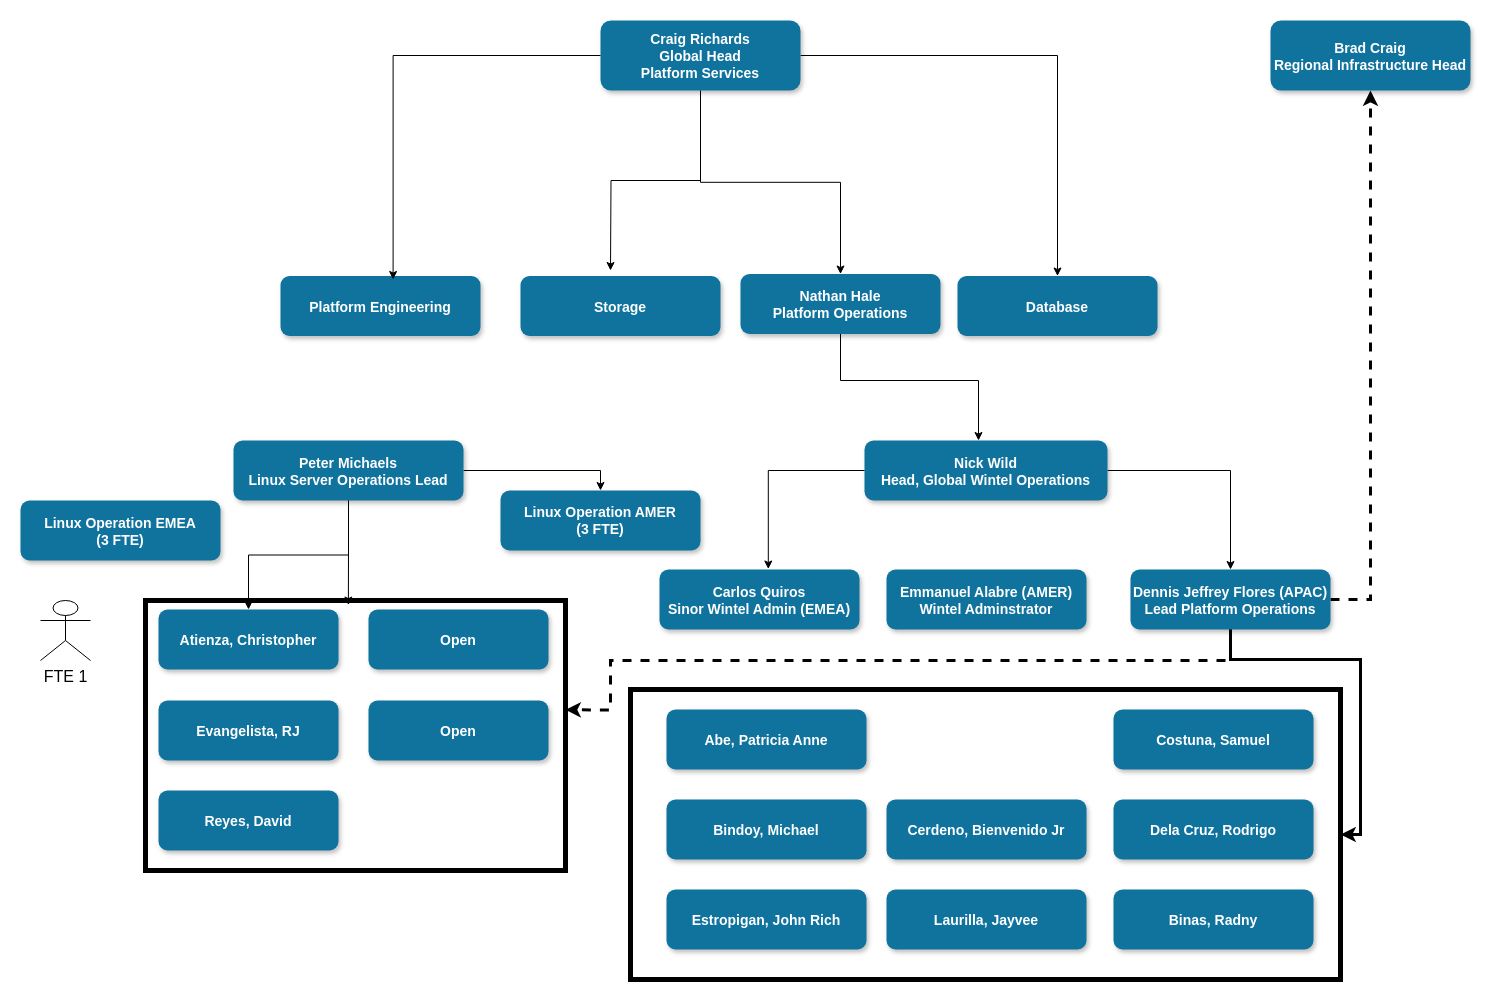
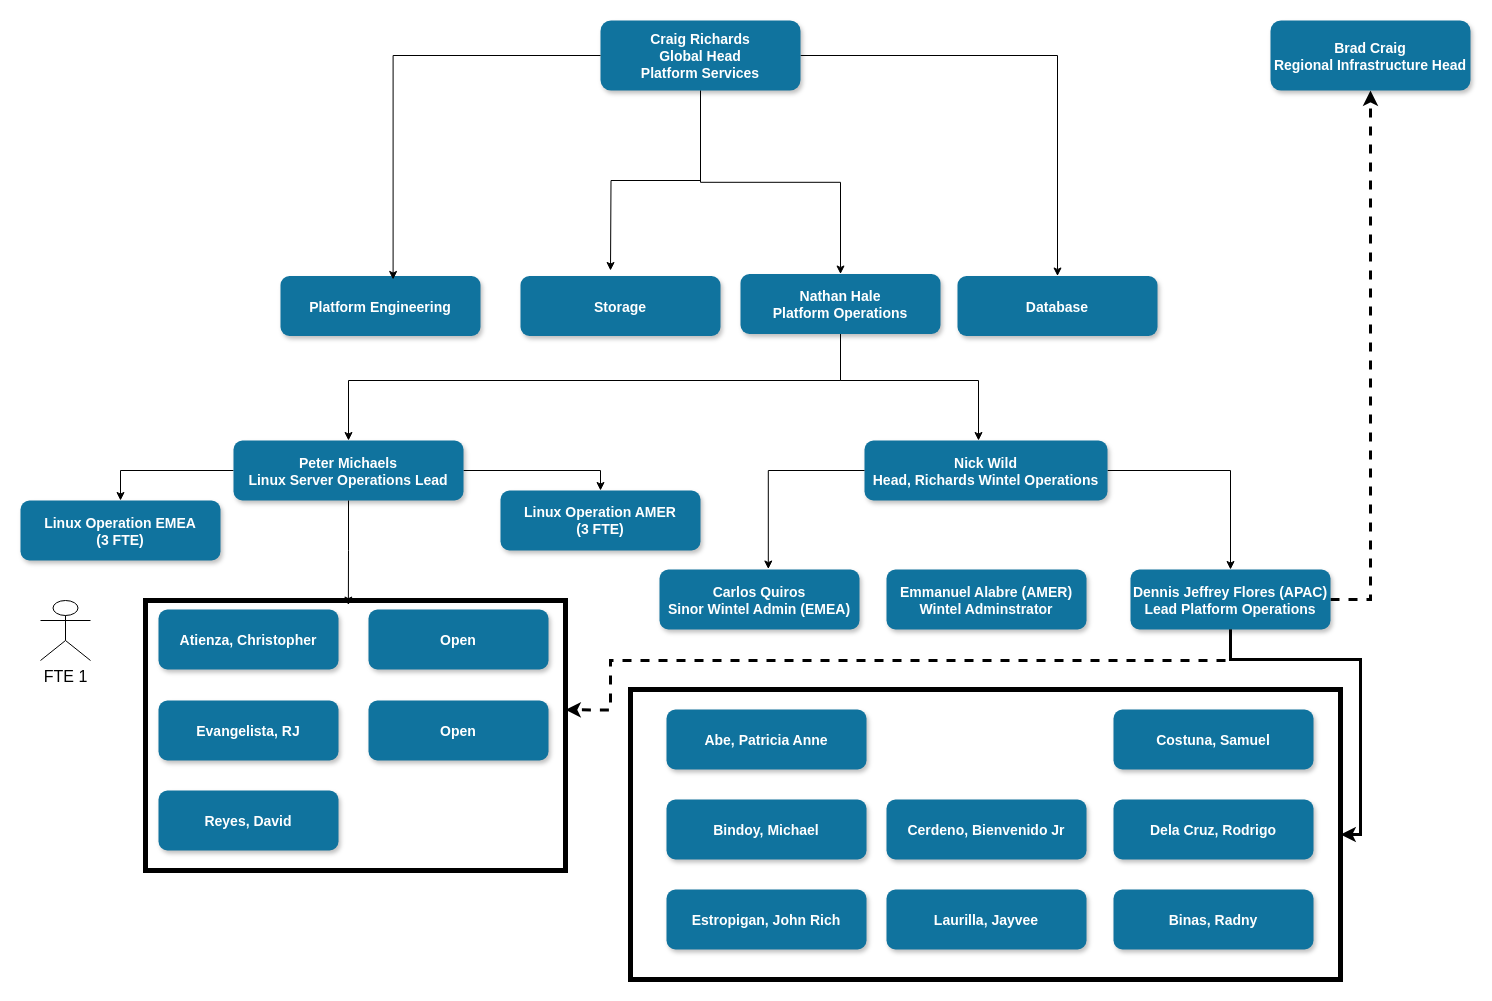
none -> (568, 381)
(986, 463) -> (986, 463)
(274, 555) -> (166, 471)
